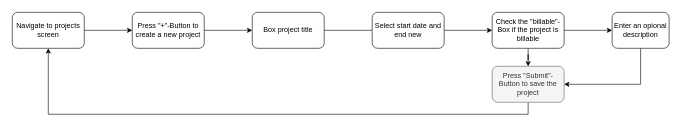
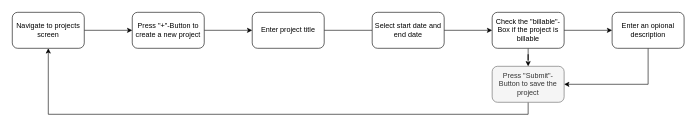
(288, 30) -> (288, 30)
(408, 30) -> (408, 30)
(641, 30) -> (648, 30)
